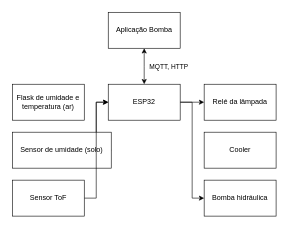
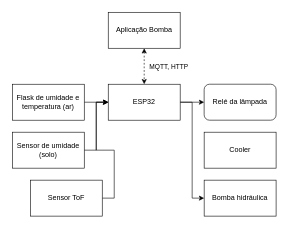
(144, 66) -> (144, 66)
none -> (89, 102)
(240, 102) -> (240, 102)
(62, 150) -> (48, 150)
(48, 198) -> (66, 198)
